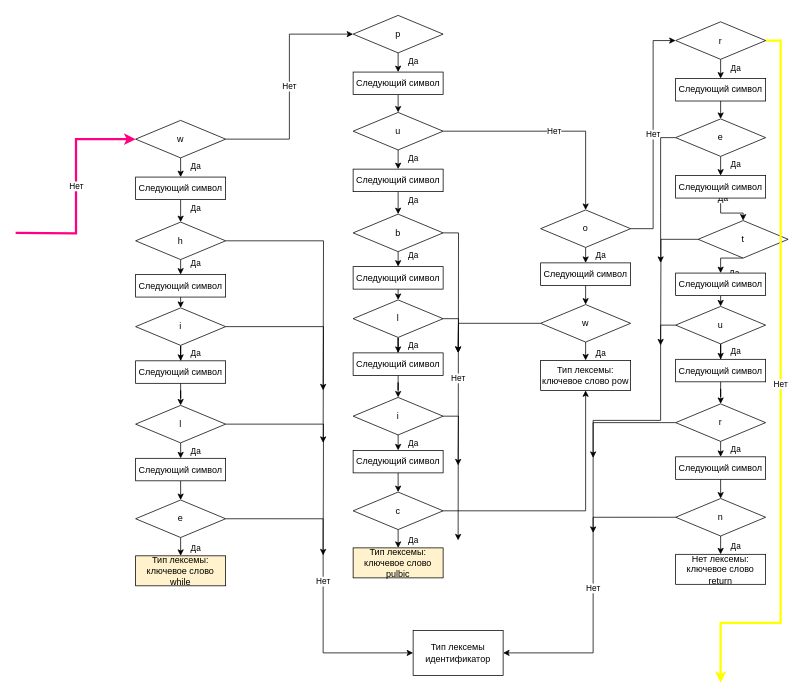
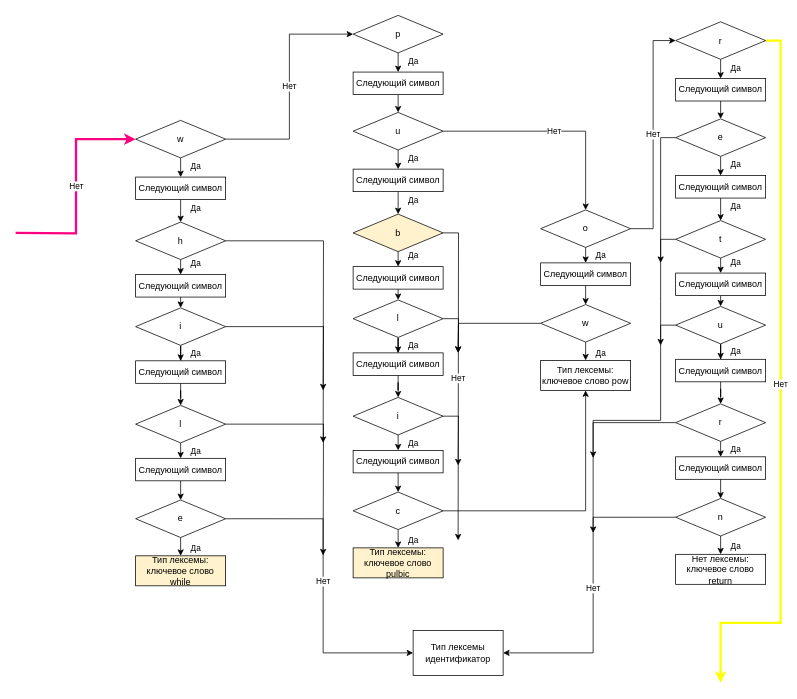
(398, 233) -> (398, 233)
(743, 239) -> (720, 239)
